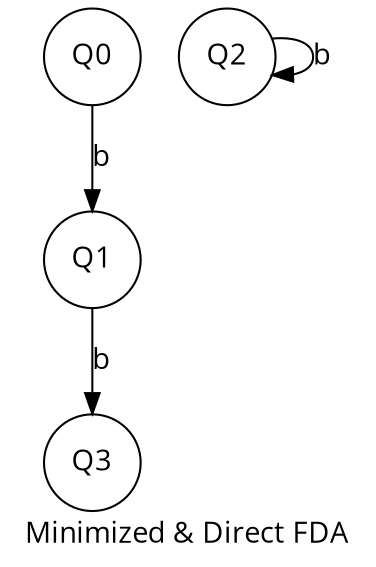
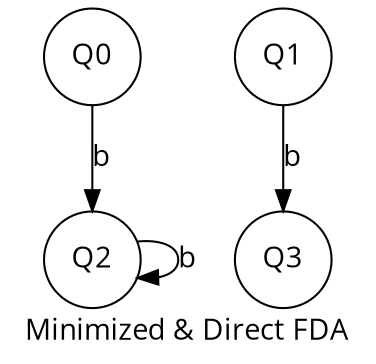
(92, 148) -> (92, 148)
